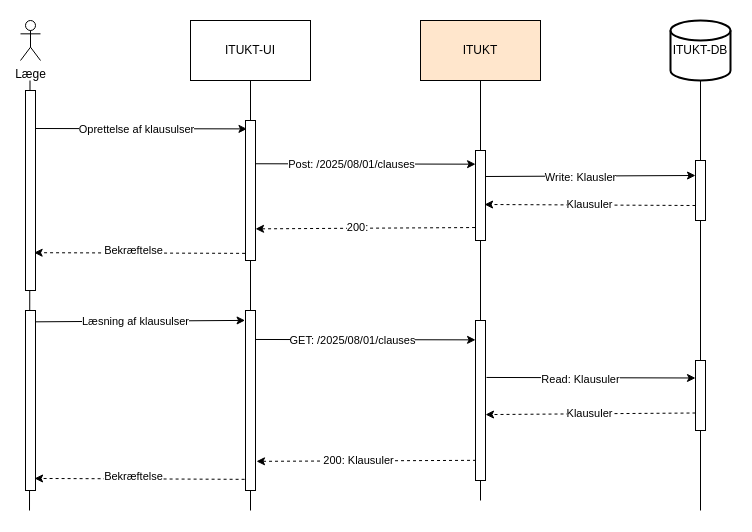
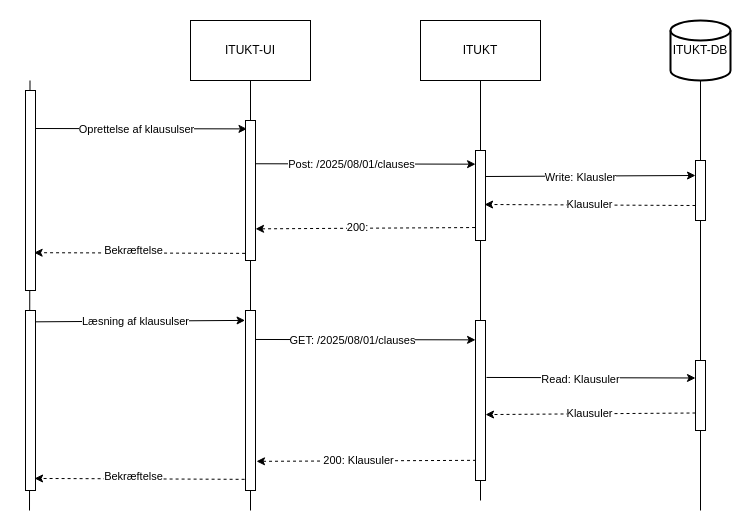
(31, 41) -> none
(481, 51) -> (481, 51)
